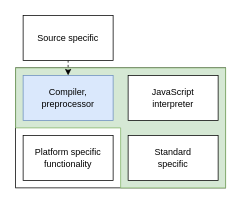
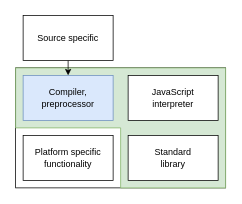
(68, 65) -> (68, 65)
(173, 158) -> (173, 158)
